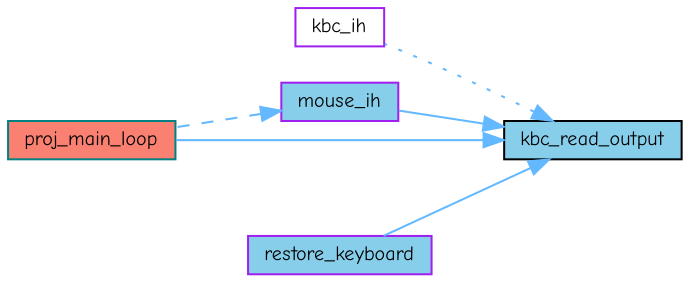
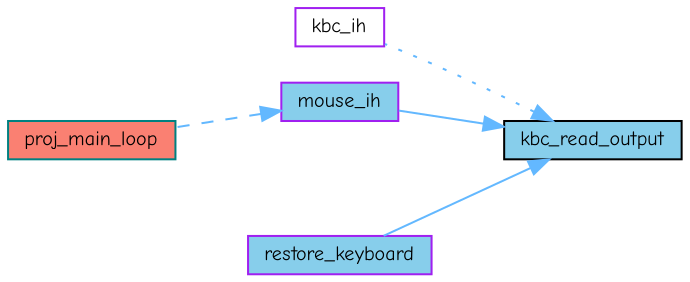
(330, 140) -> none
